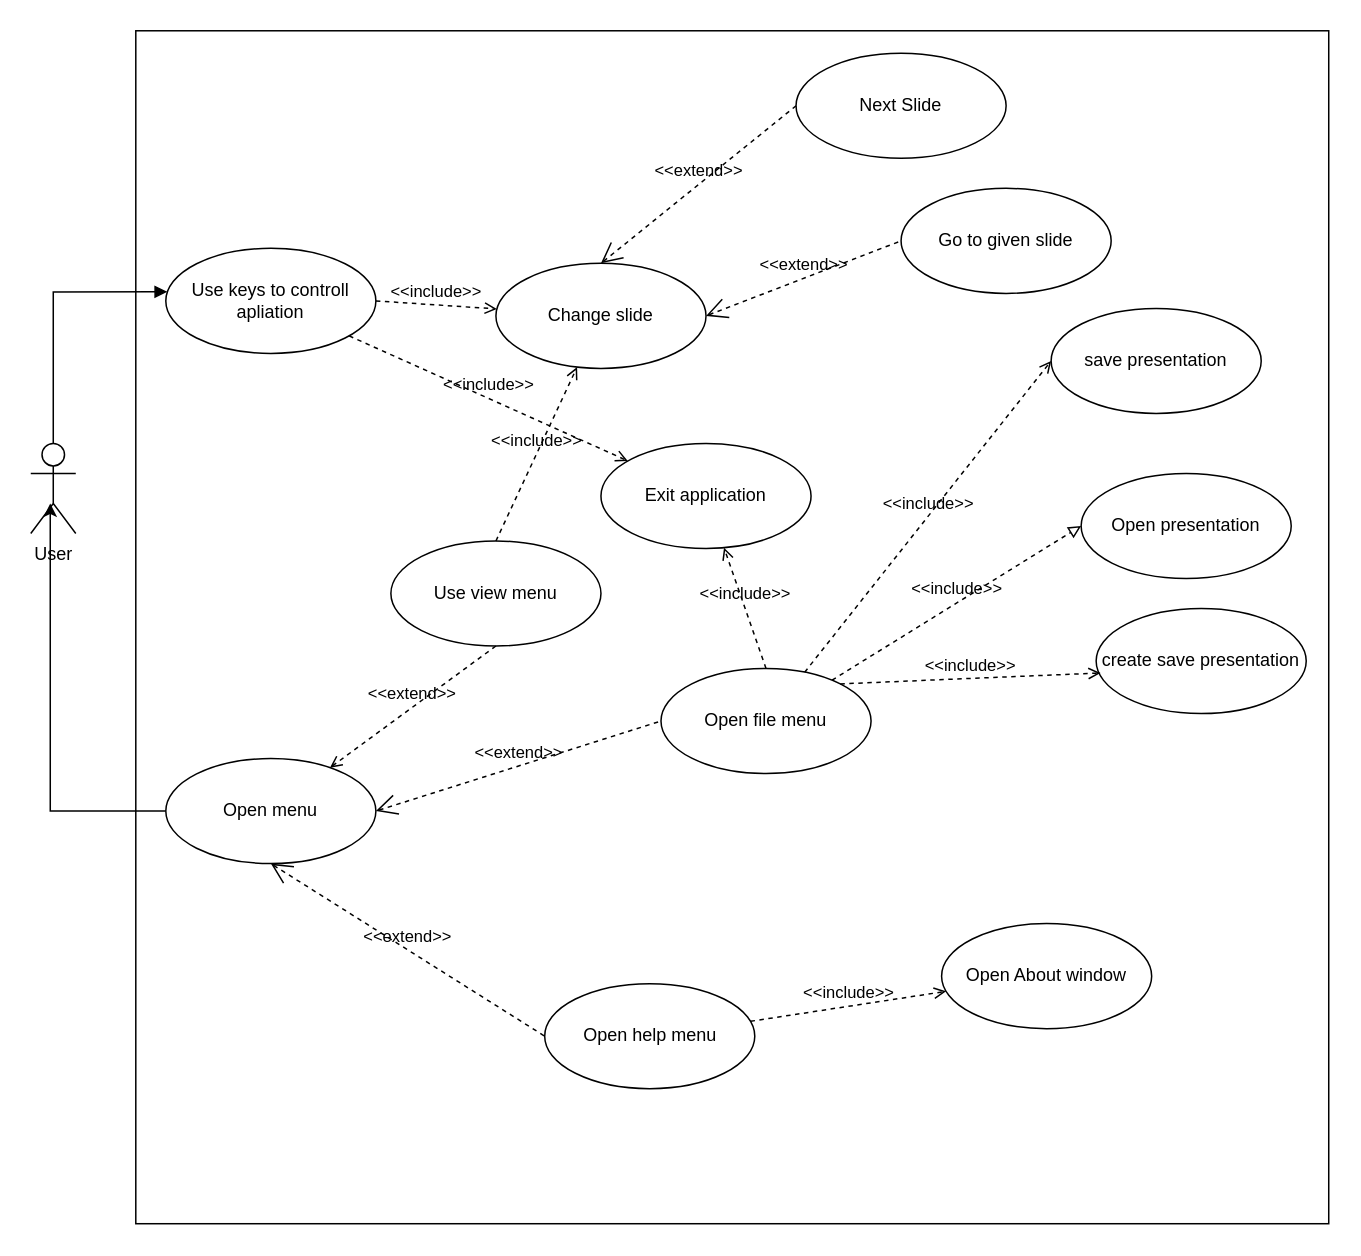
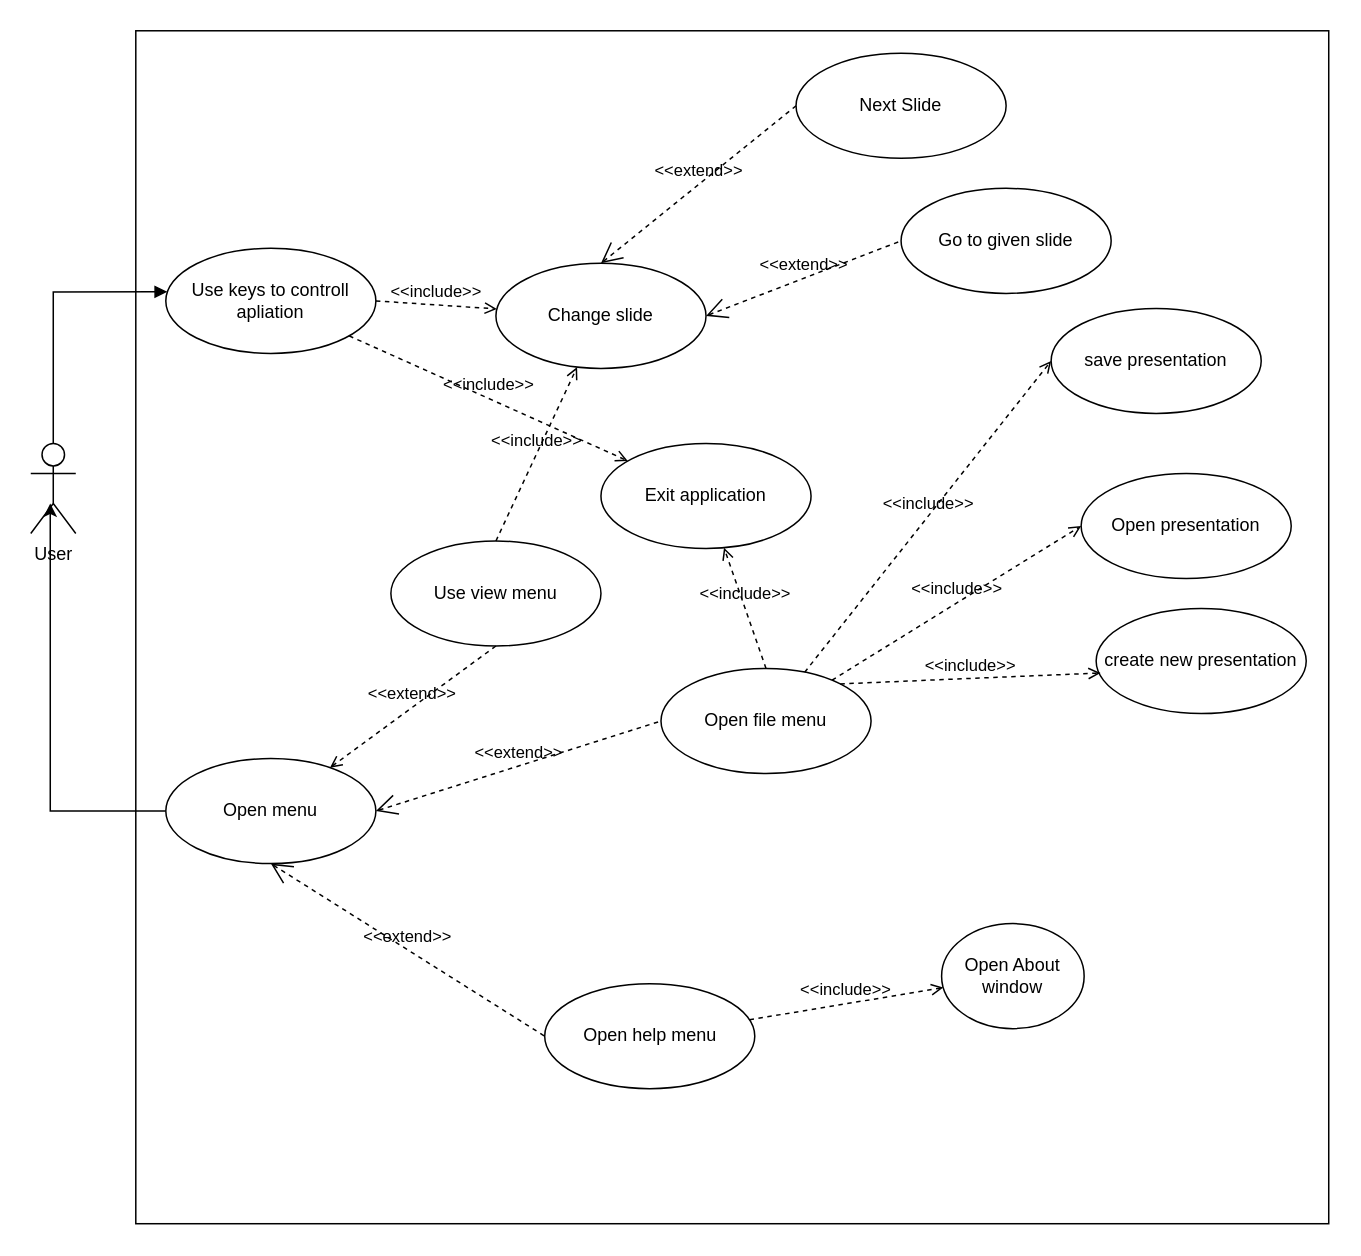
(1070, 533) -> (1073, 531)
(1201, 661) -> (1201, 661)
(1046, 976) -> (1013, 976)
